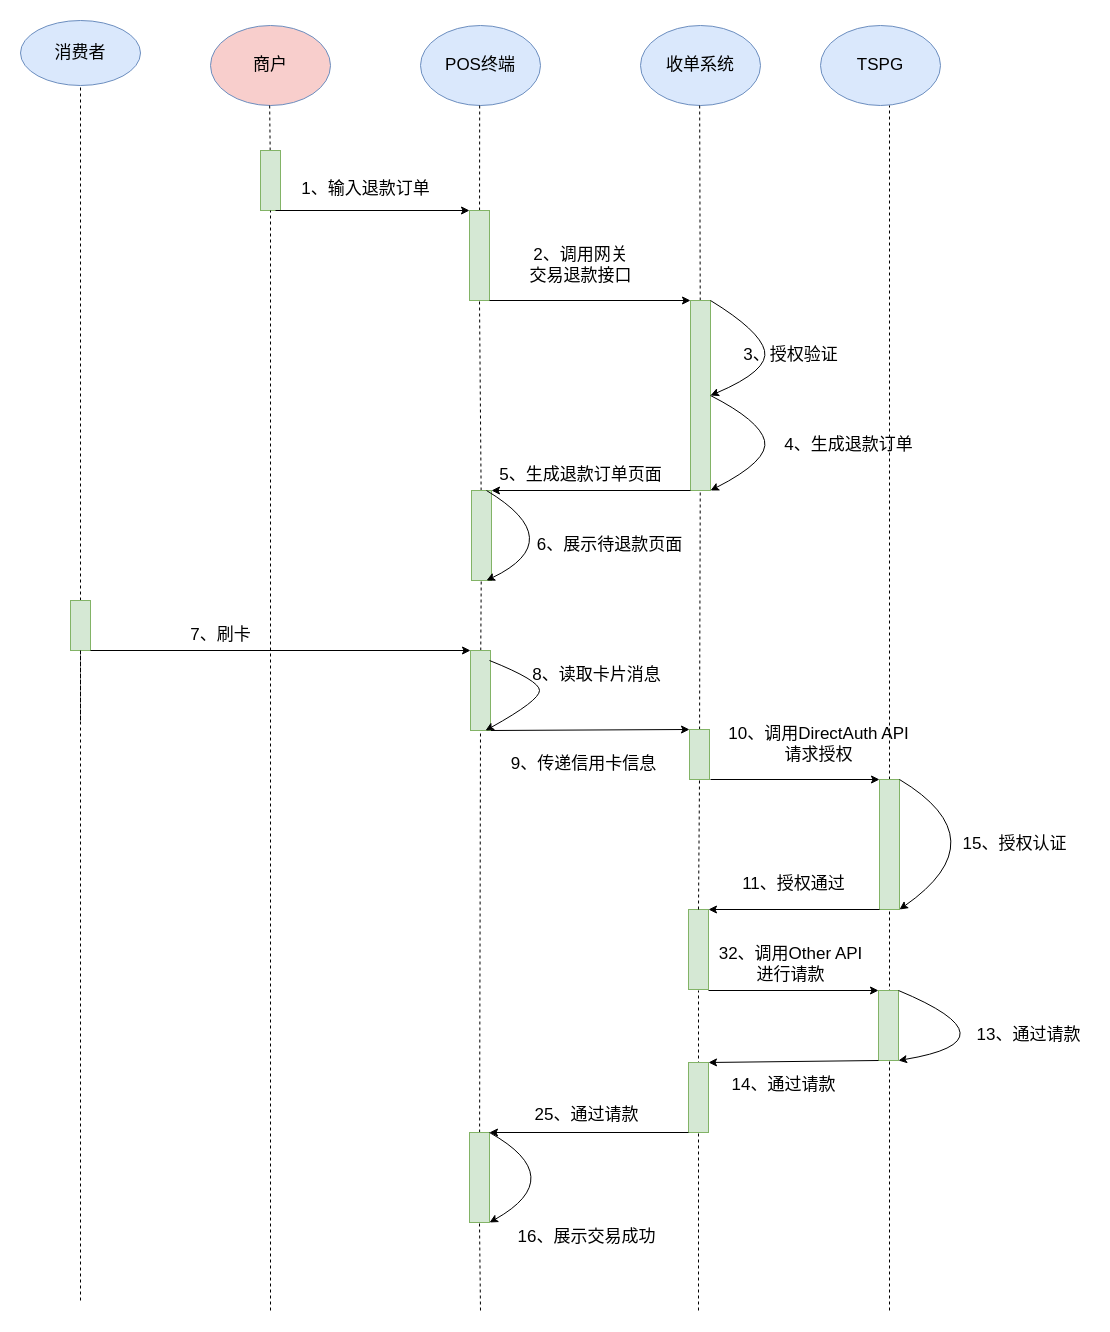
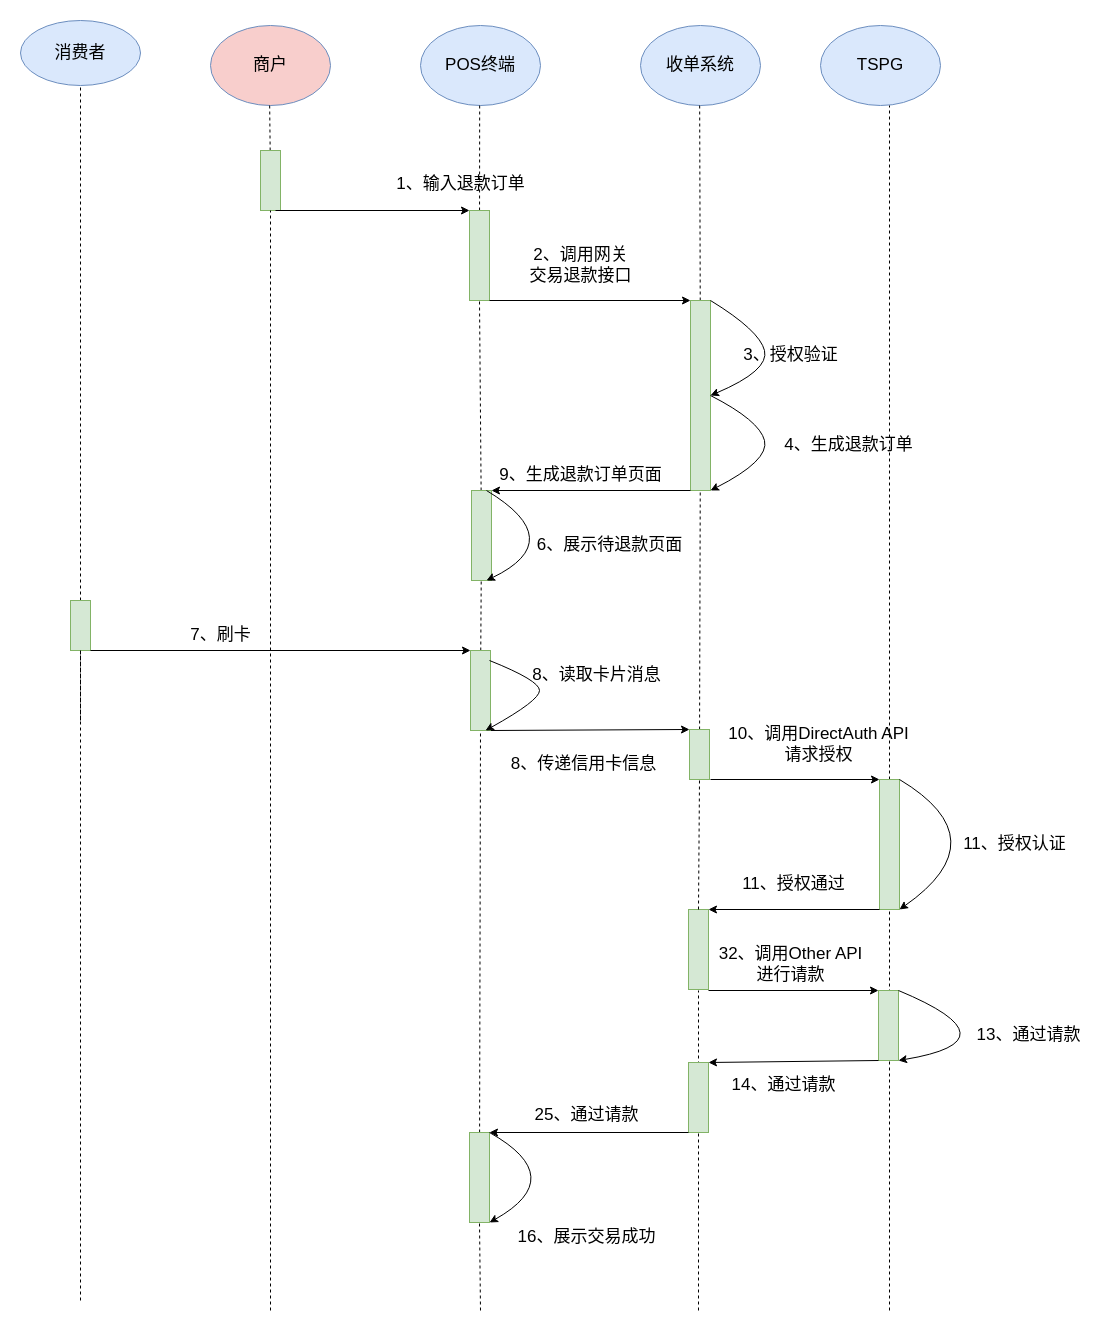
(366, 190) -> (461, 185)
(581, 476) -> (581, 476)
(584, 765) -> (584, 765)
(1015, 845) -> (1015, 845)
